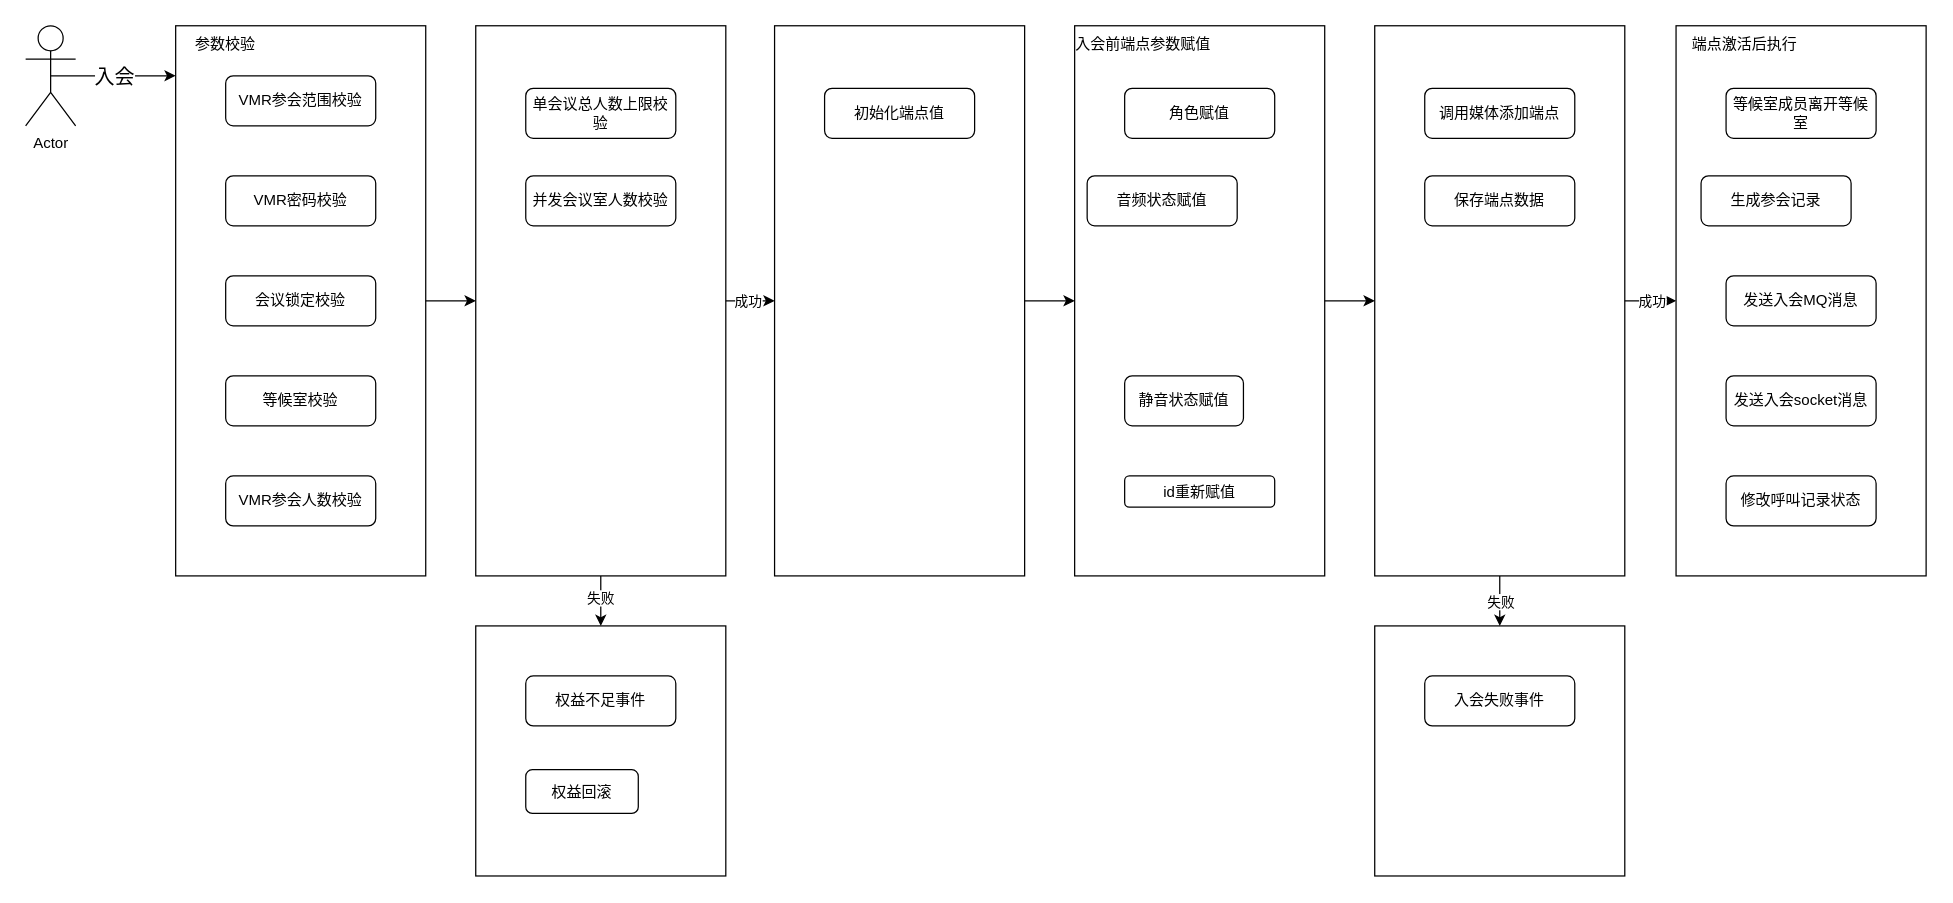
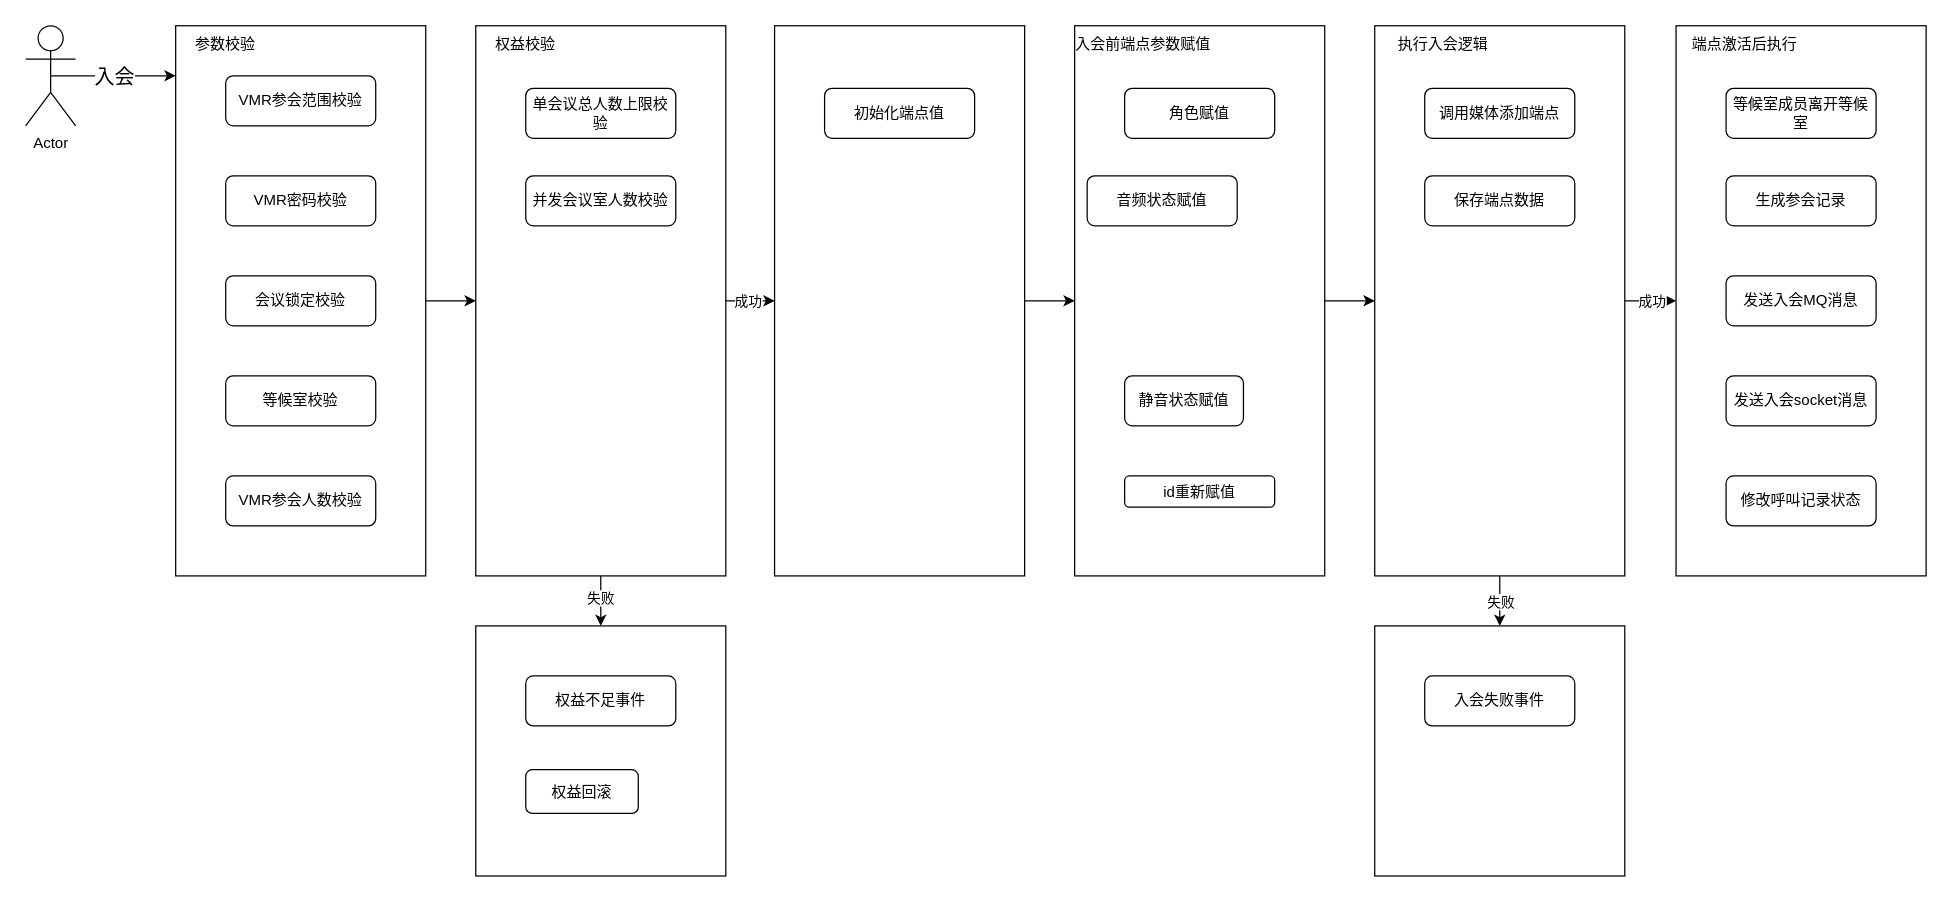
none -> (526, 44)
none -> (1443, 44)
(1776, 201) -> (1801, 201)
